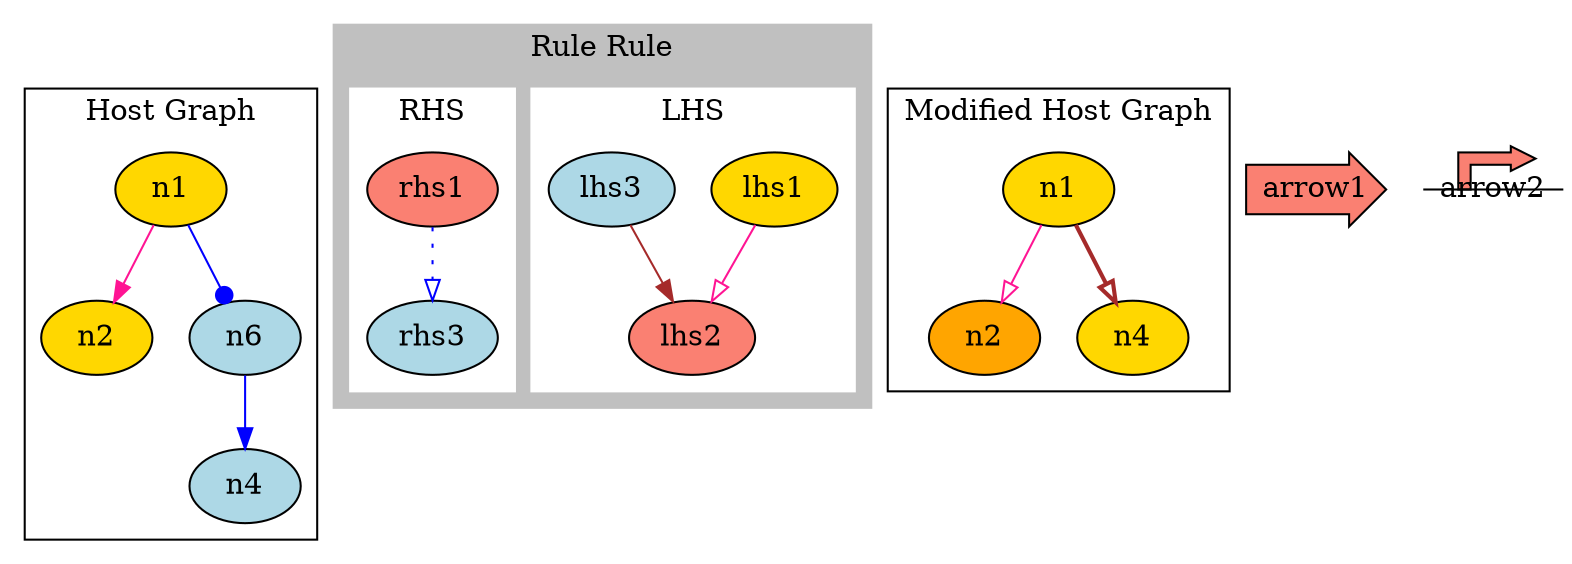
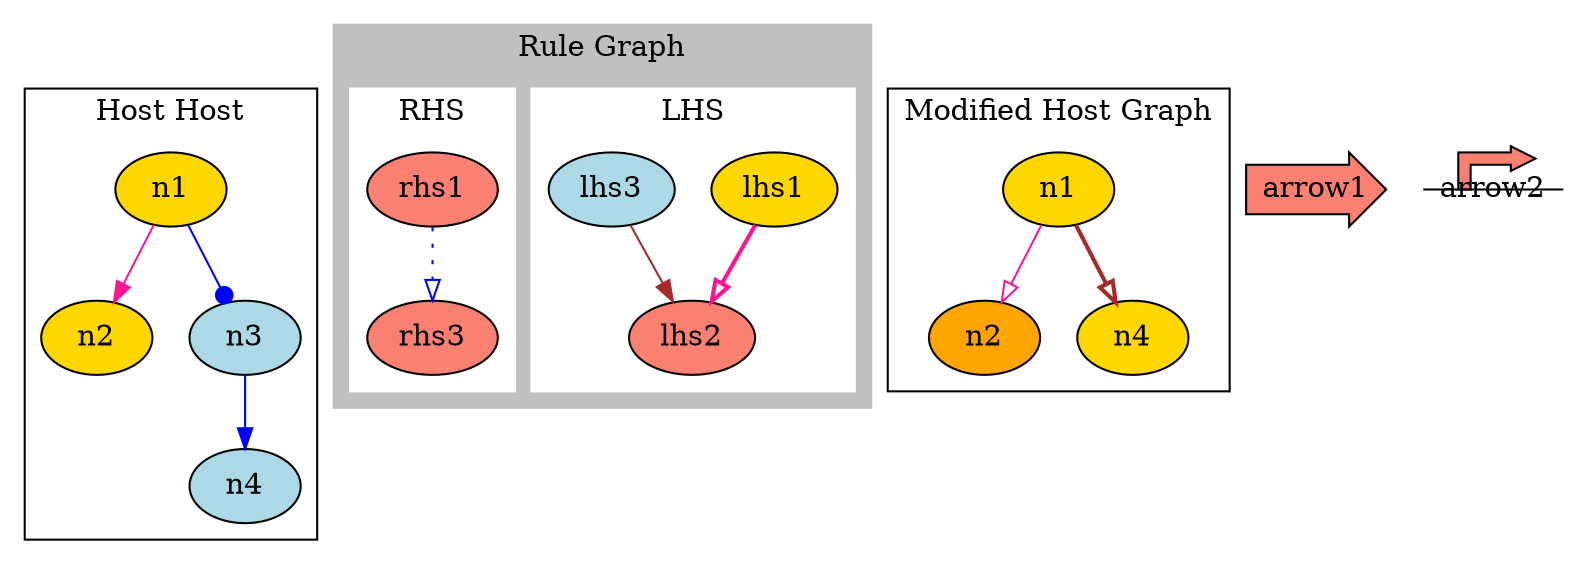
(602, 48) -> (602, 48)
(171, 112) -> (171, 112)
(739, 254) -> (739, 254)
(245, 338) -> (245, 338)
(433, 338) -> (433, 338)
